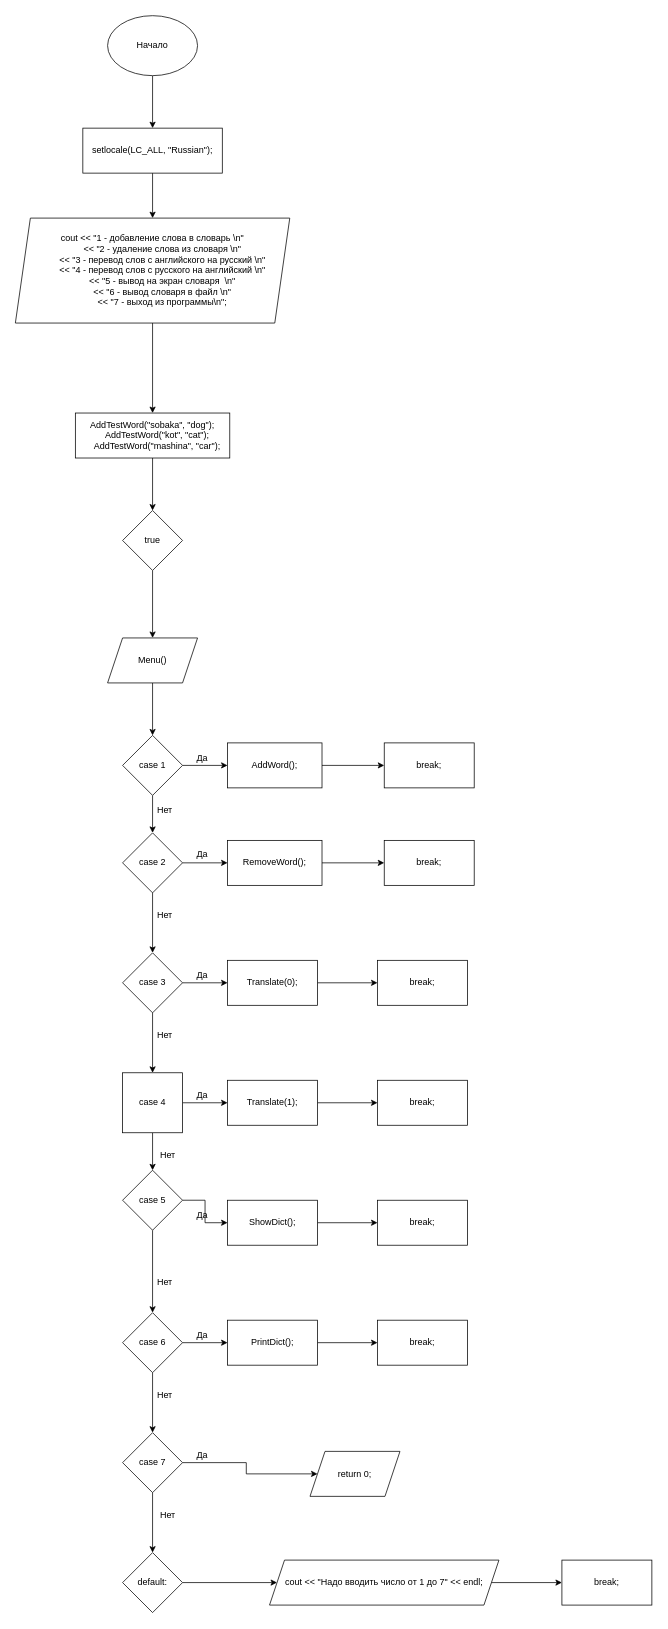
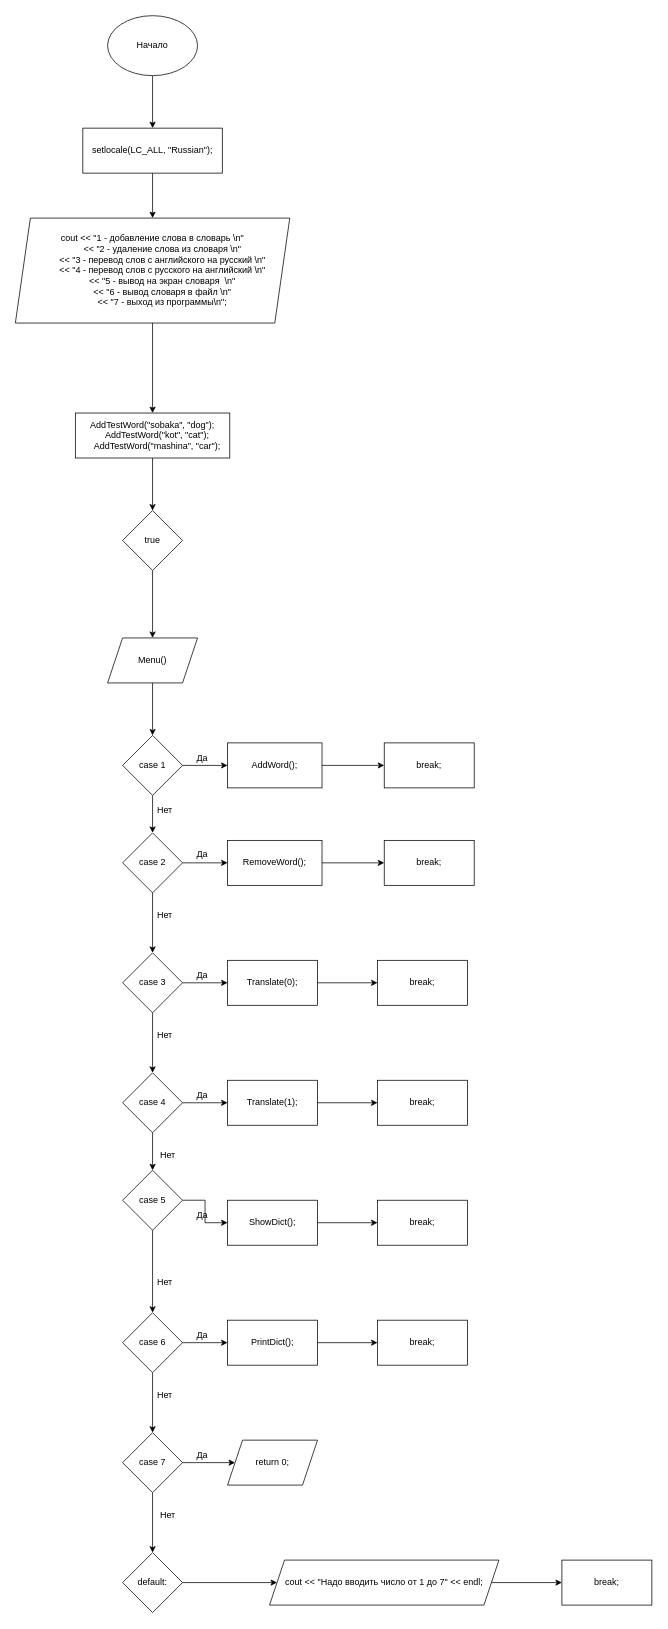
(153, 1103) -> (153, 1103)
(355, 1474) -> (273, 1463)
